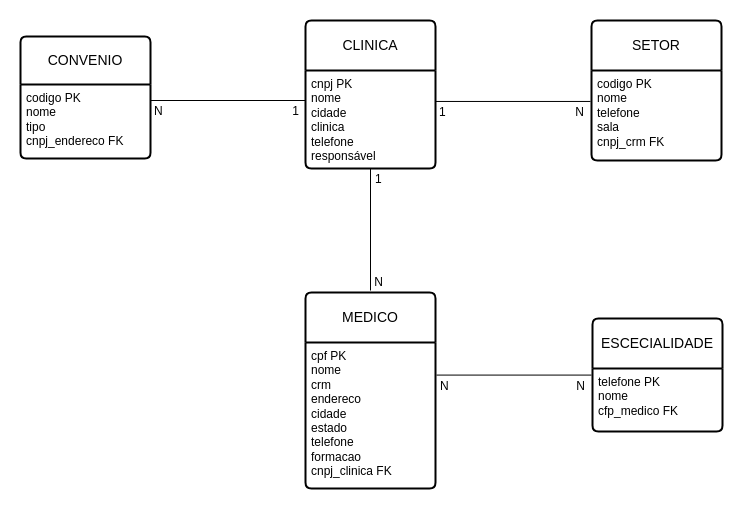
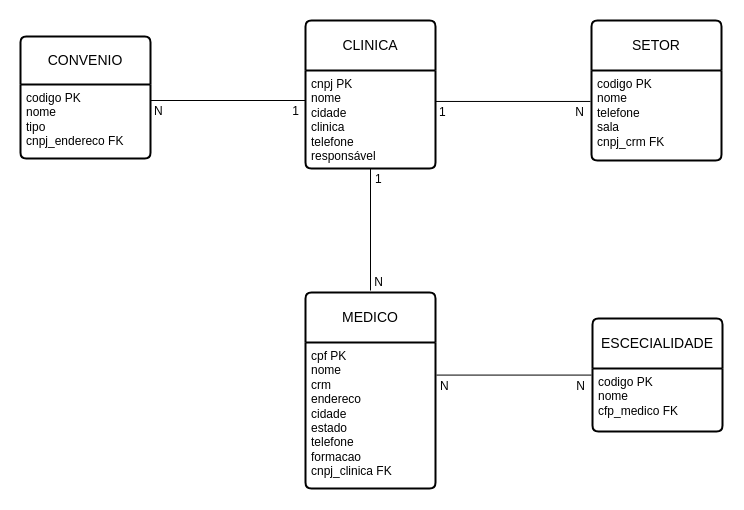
(639, 397) -> (639, 397)
